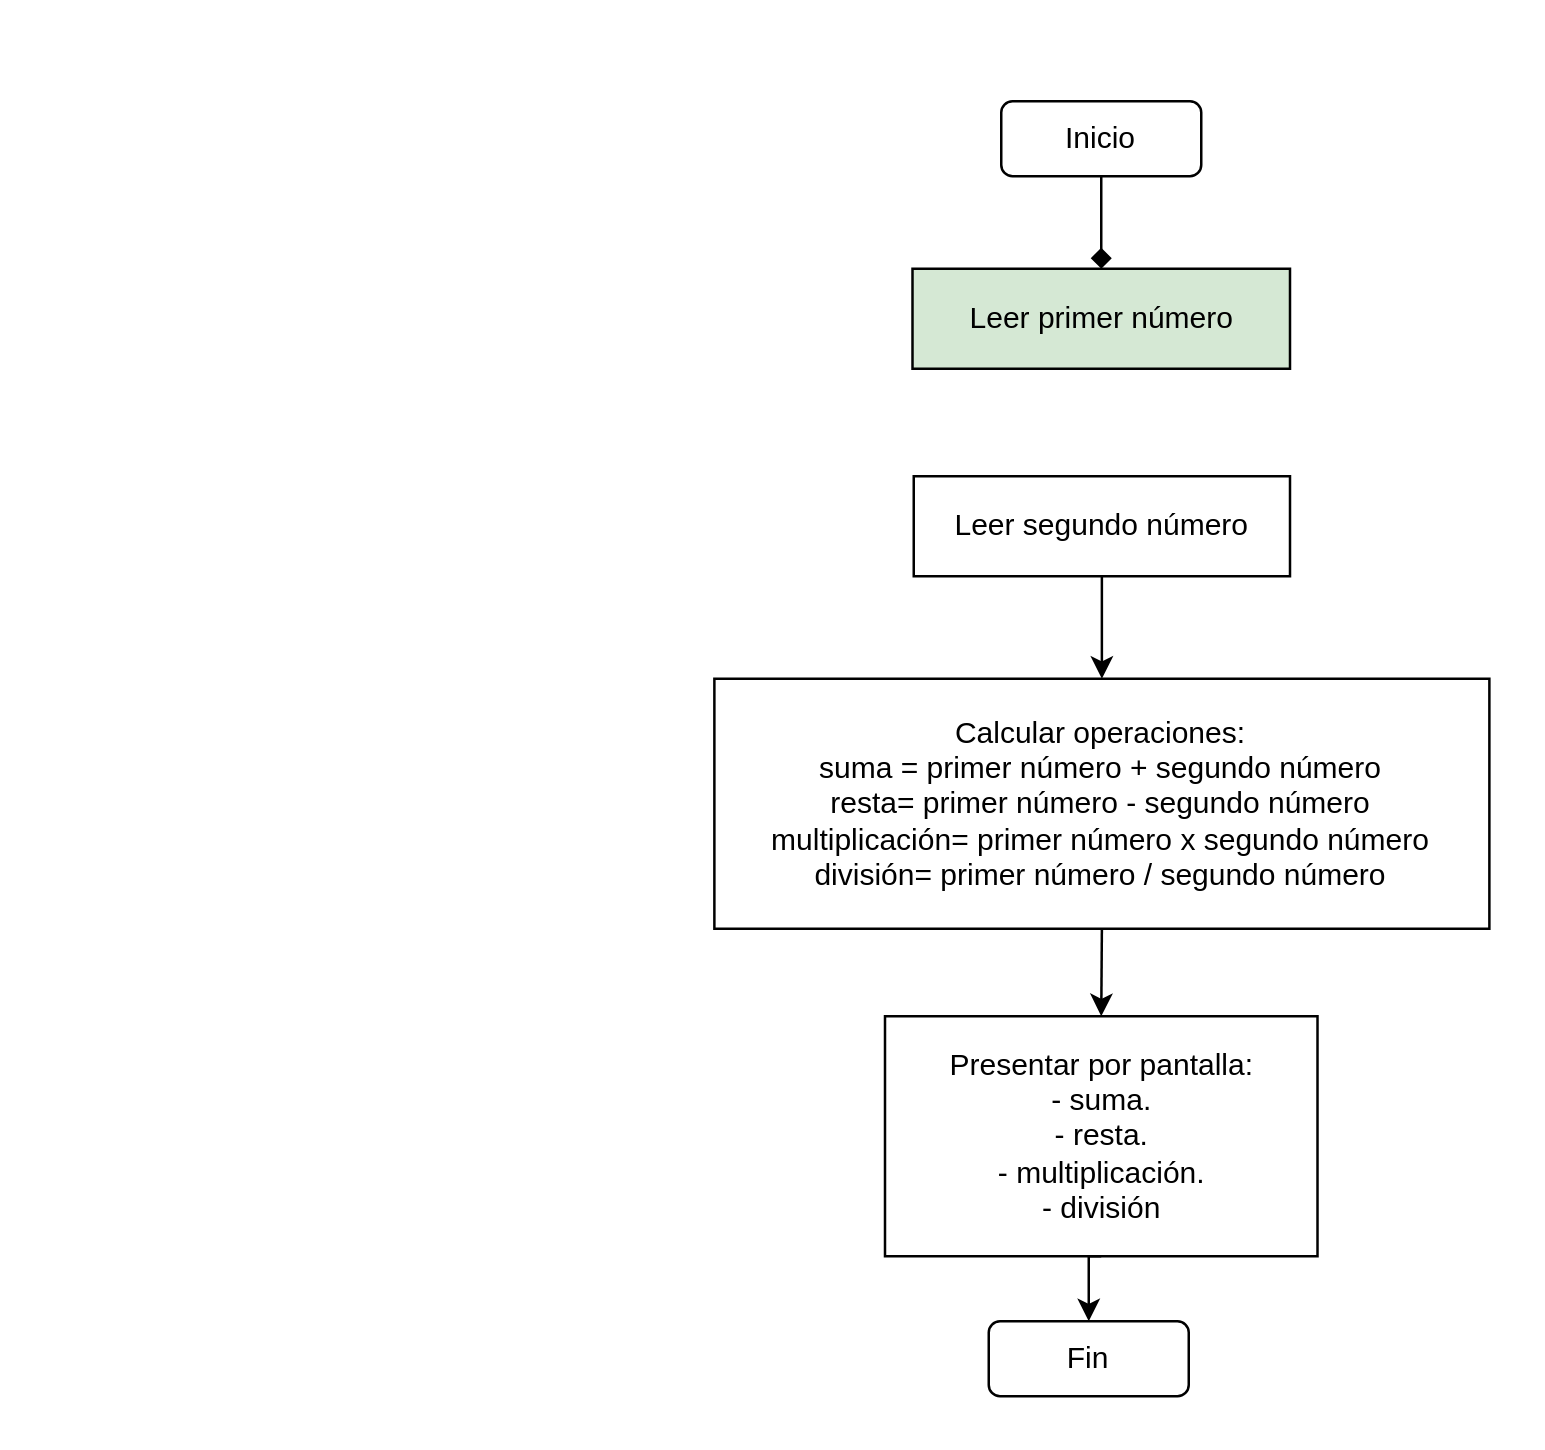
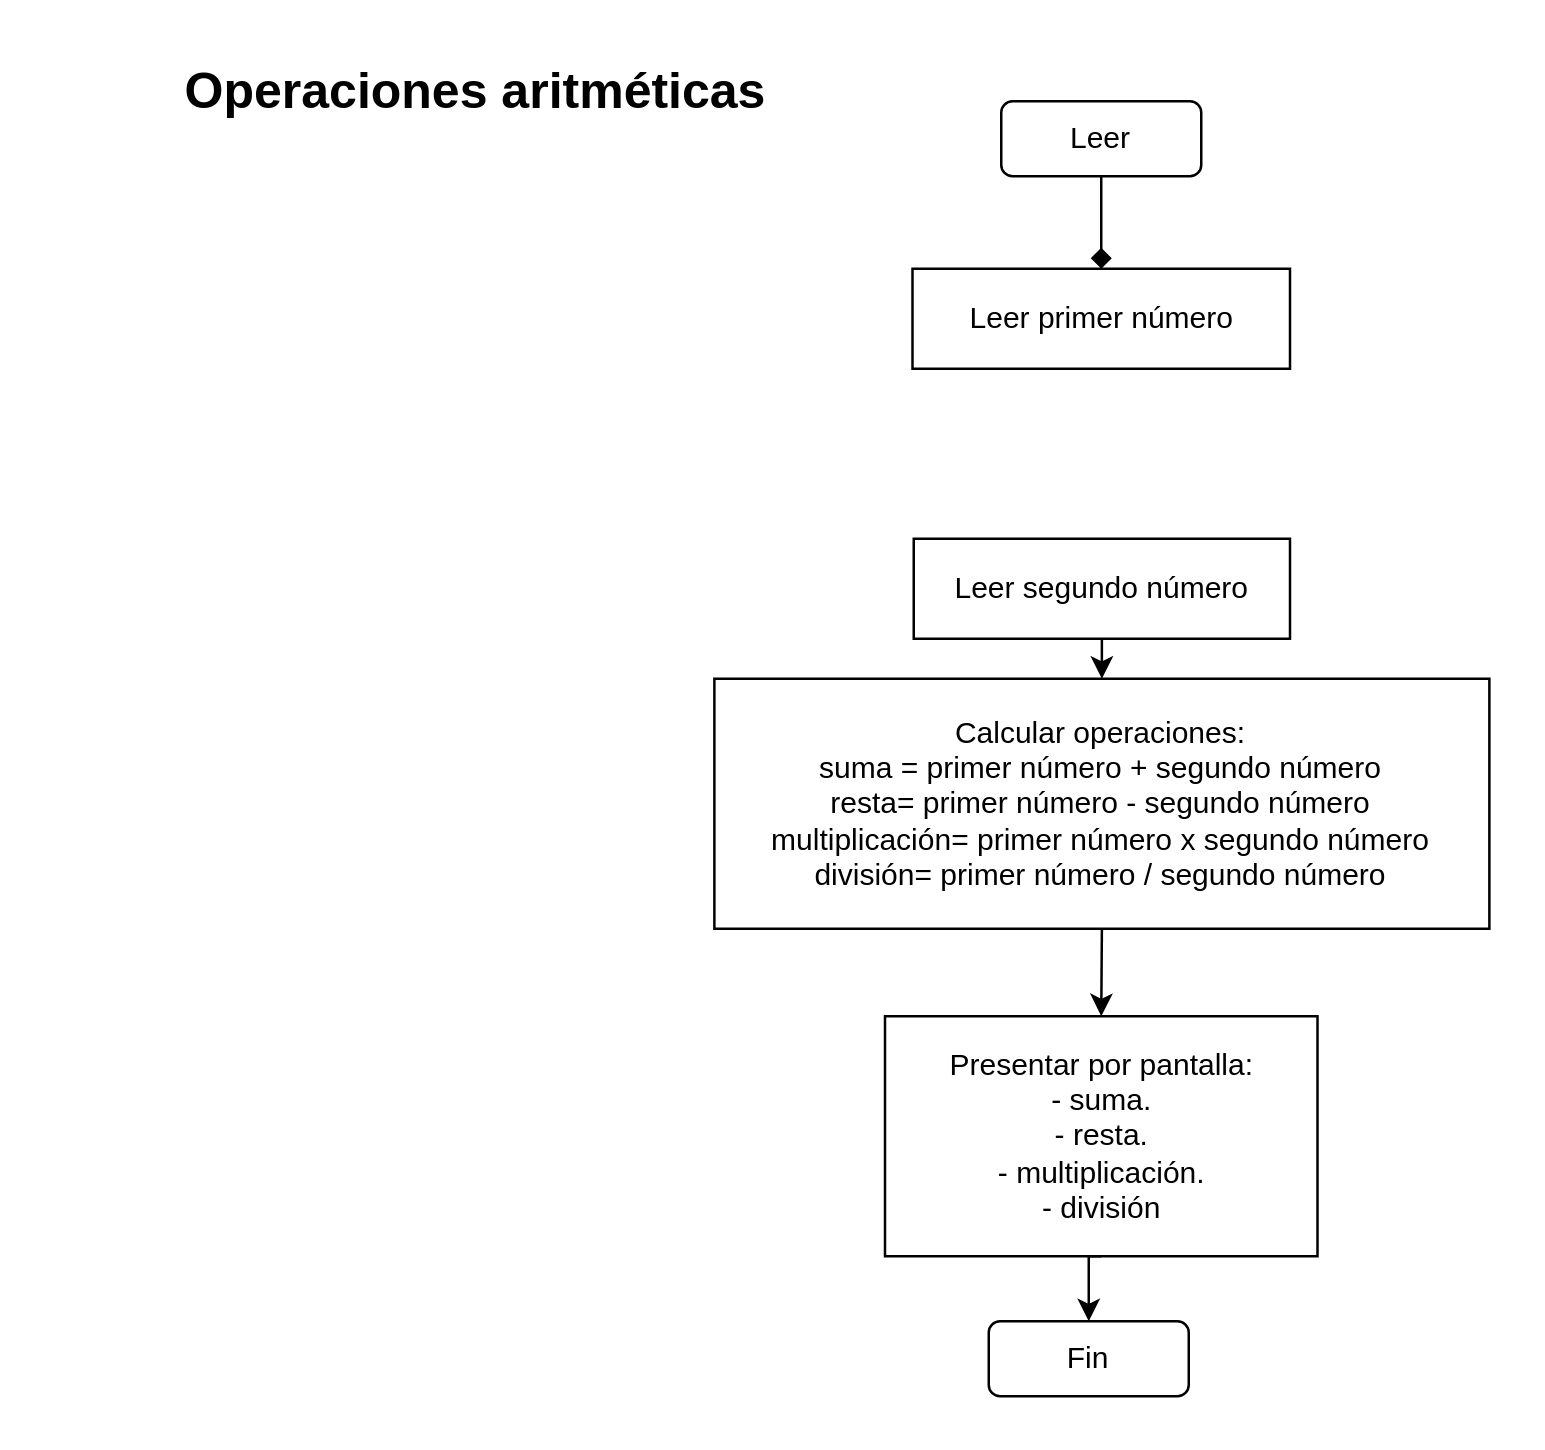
none -> (476, 89)
(1101, 139) -> (1101, 139)
(1101, 319) -> (1101, 319)
(1102, 526) -> (1102, 589)
